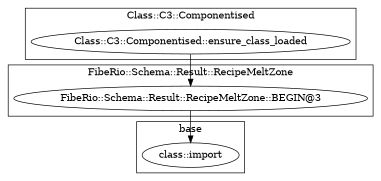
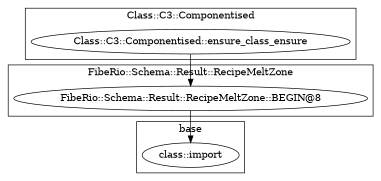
(191, 42) -> (191, 42)
(191, 98) -> (191, 98)
